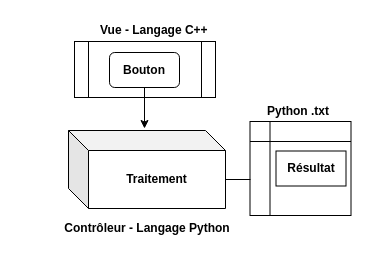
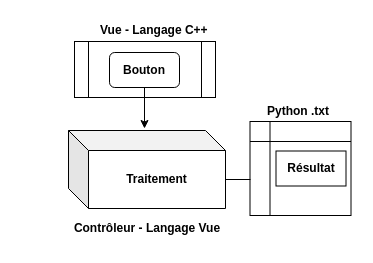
(148, 229) -> (148, 229)
